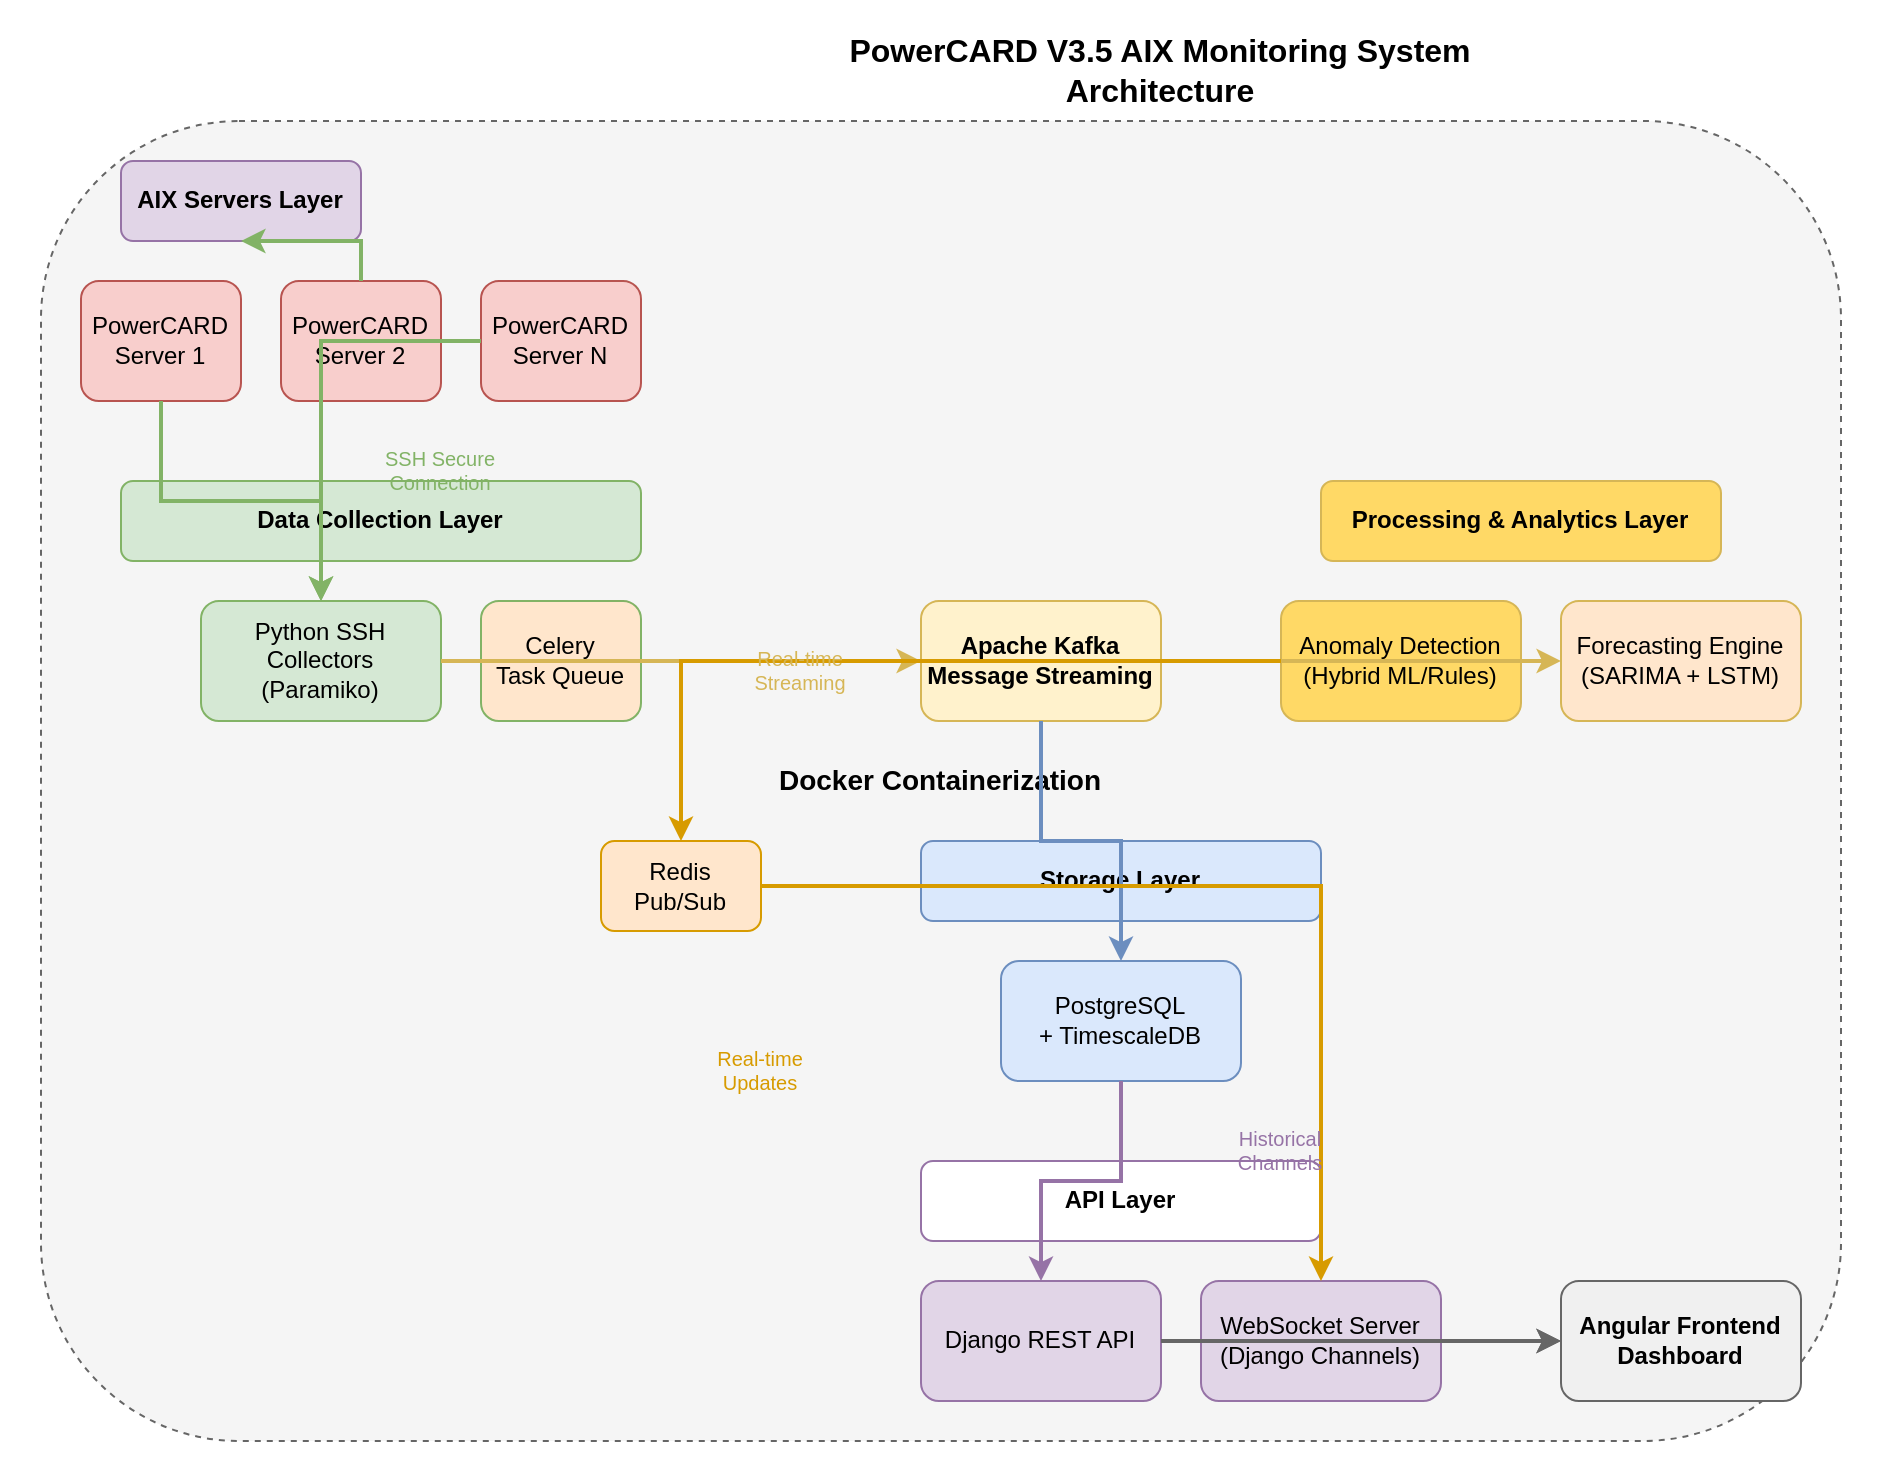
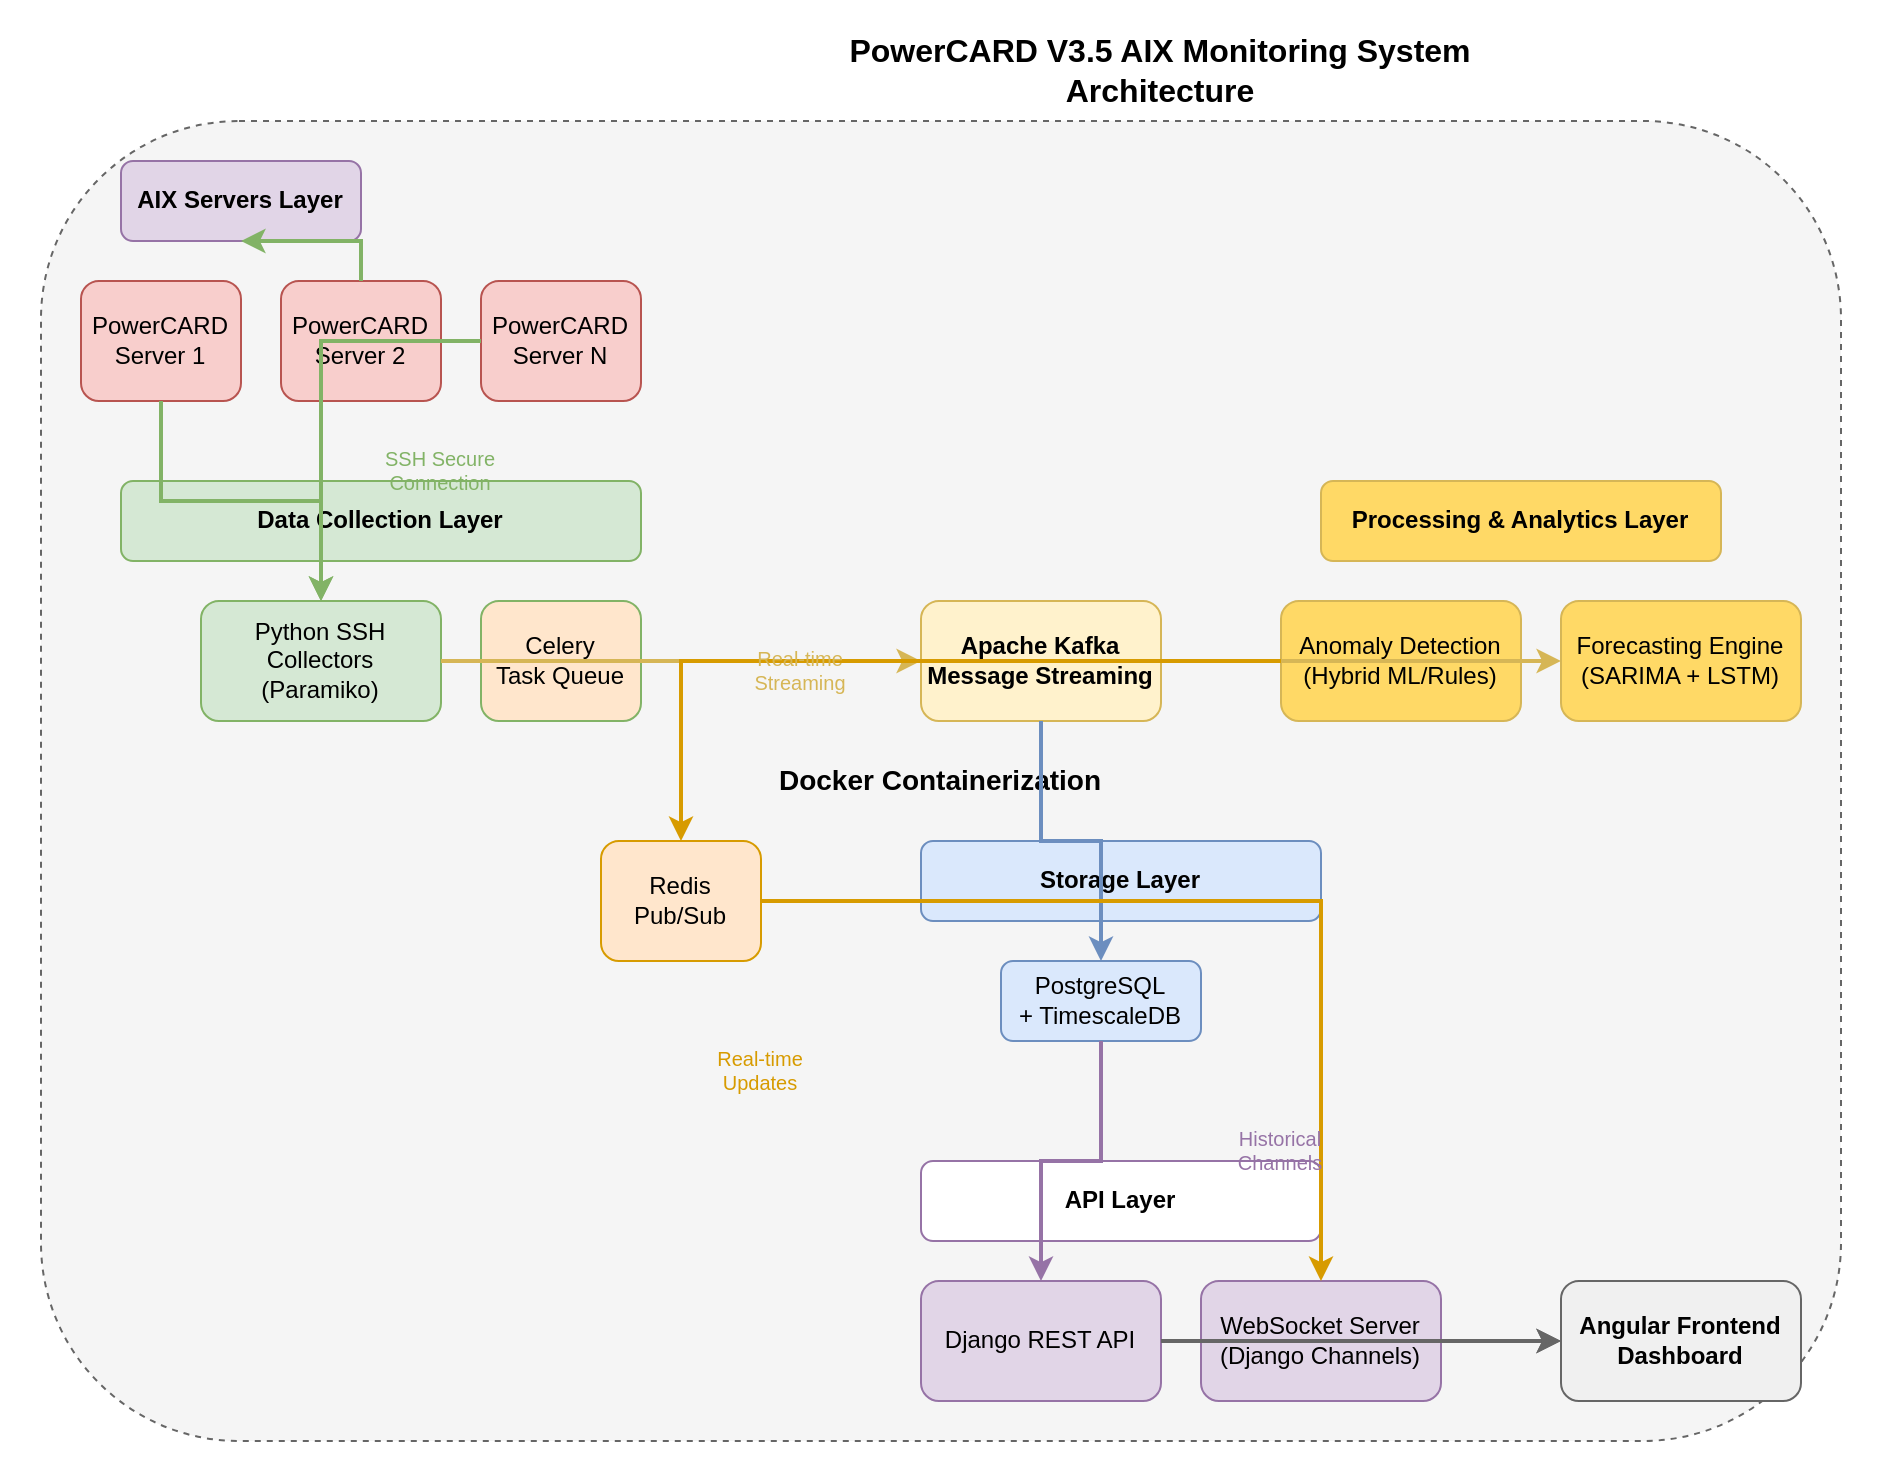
(1681, 661) -> (1681, 661)
(681, 886) -> (681, 901)
(1121, 1021) -> (1101, 1001)
